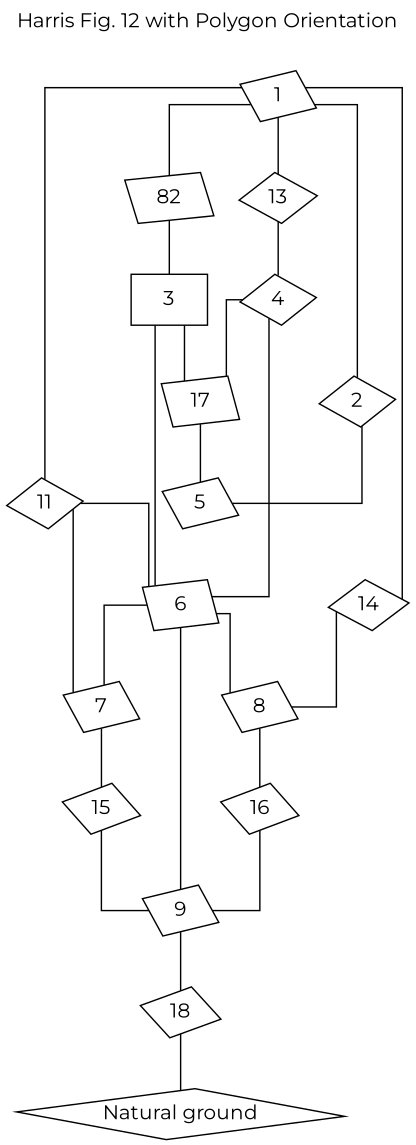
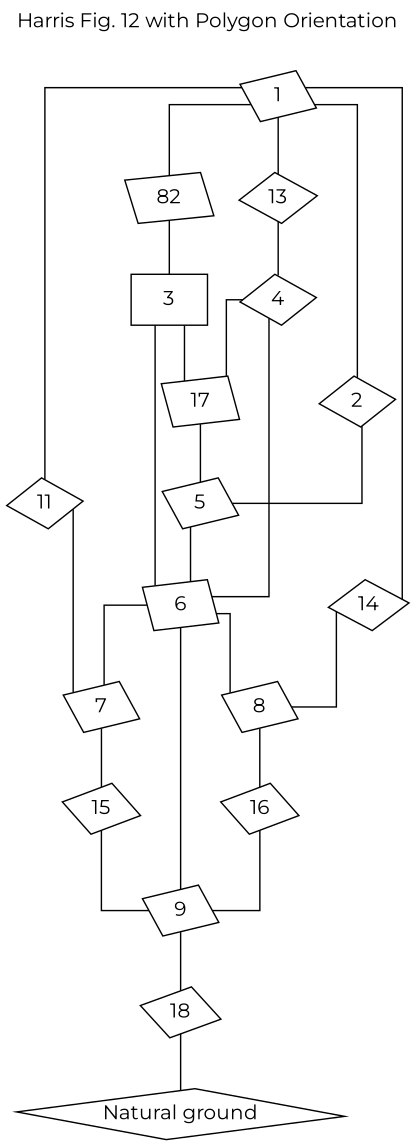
(145, 503) -> (191, 554)
